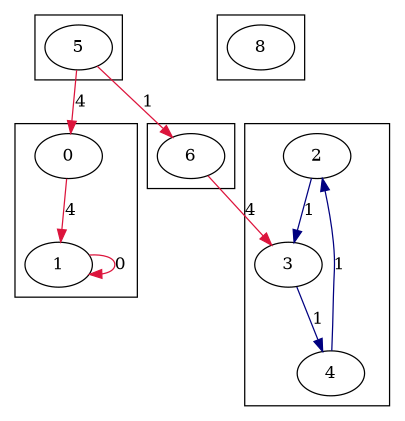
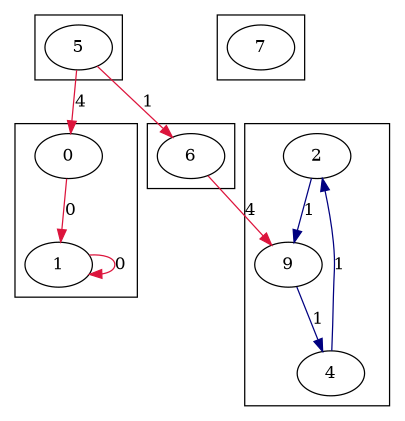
(261, 47) -> (261, 47)
(71, 210) -> (71, 210)
(288, 265) -> (288, 265)
